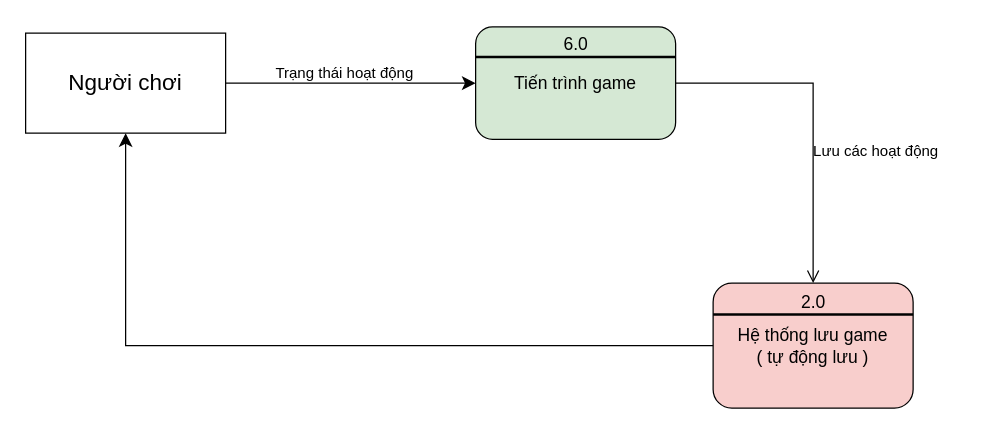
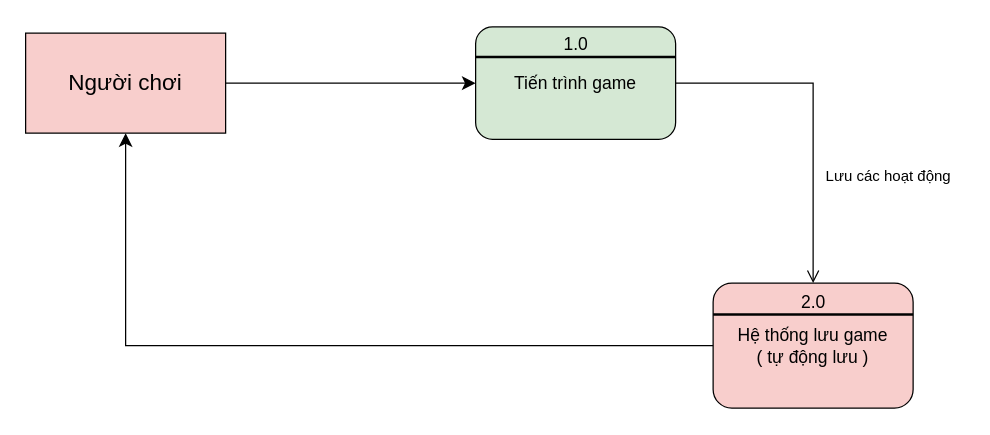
(576, 44) -> (576, 44)
(344, 73) -> none
(126, 83) -> (126, 83)
(876, 152) -> (888, 177)
